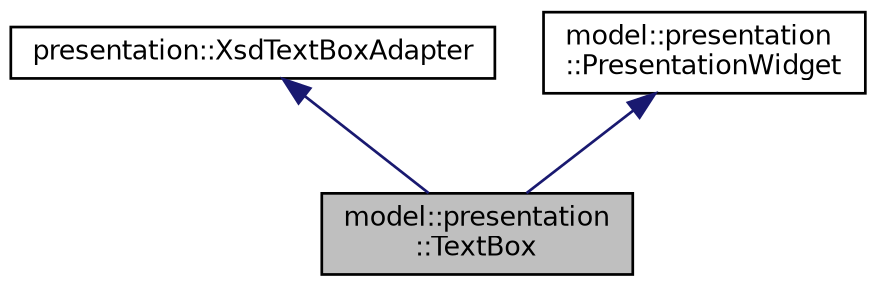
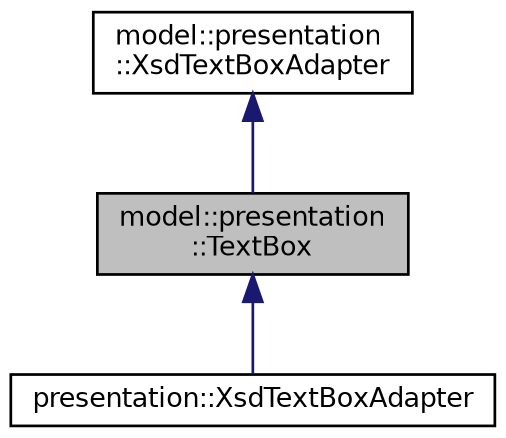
(704, 53) -> (253, 53)
(367, 144) -> (253, 338)
